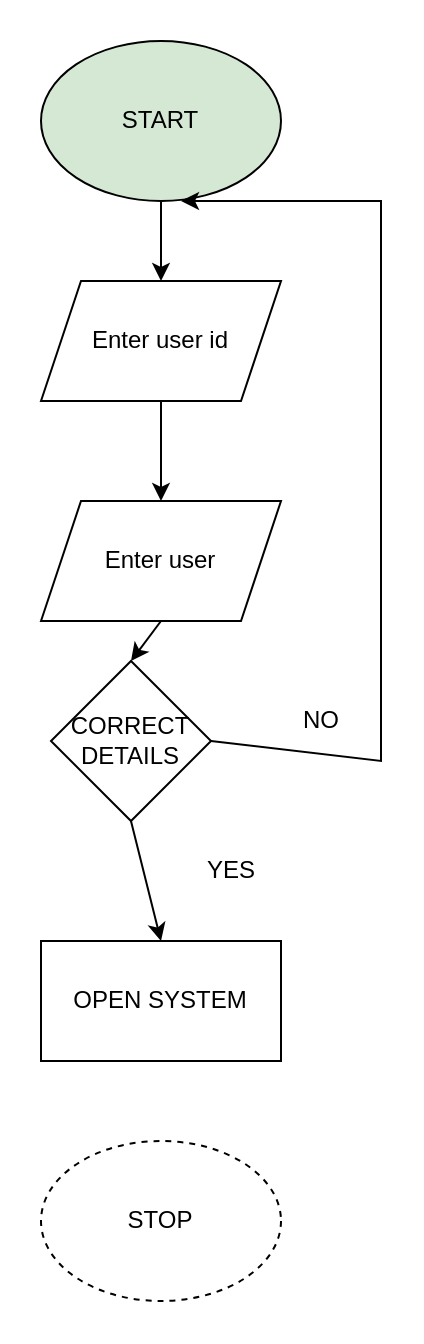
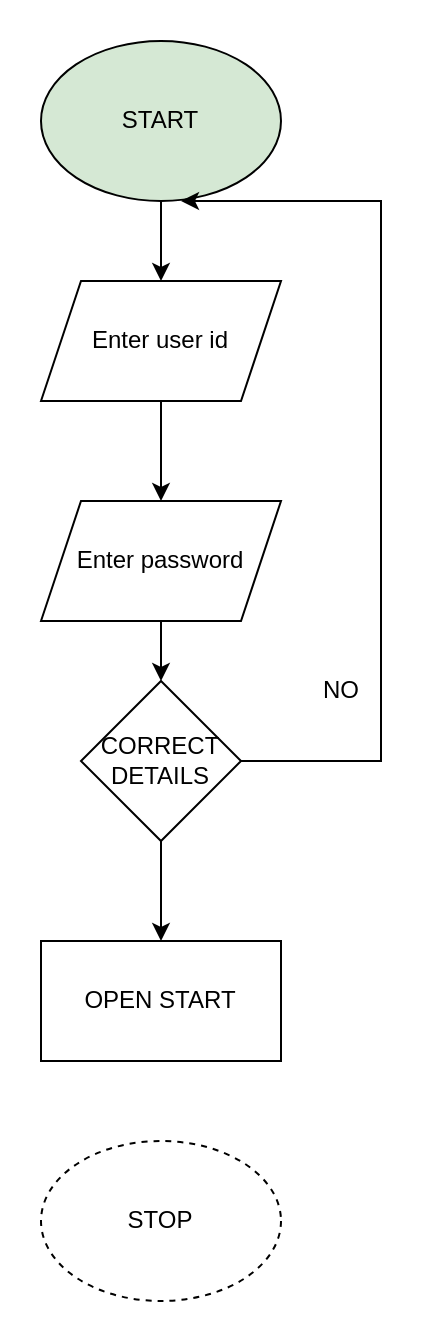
(161, 561) -> (161, 561)
(321, 721) -> (341, 691)
(131, 741) -> (161, 761)
(231, 871) -> none
(161, 1001) -> (161, 1001)
